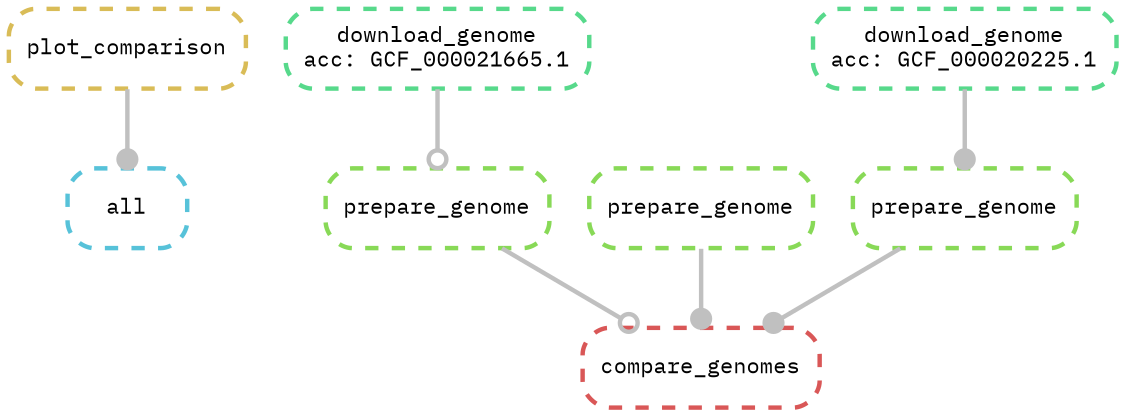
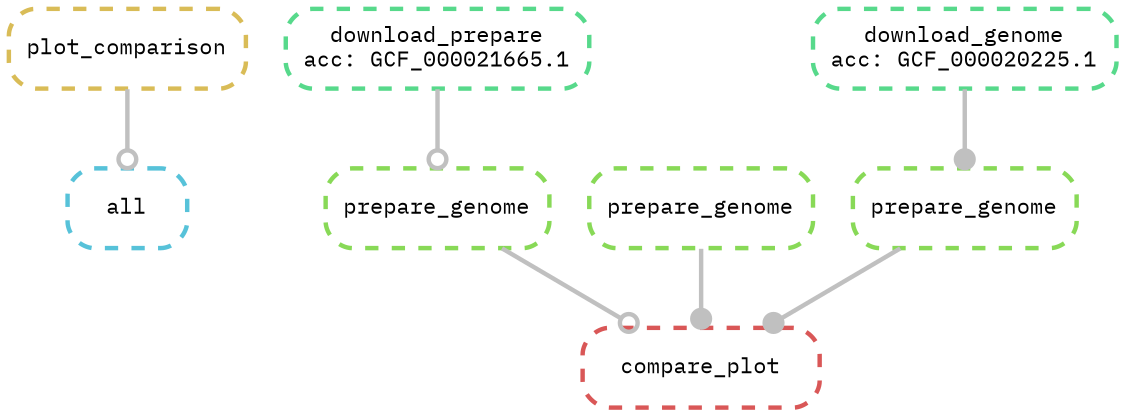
(438, 49) -> (438, 49)
(127, 120) -> (127, 120)
(701, 368) -> (701, 368)
